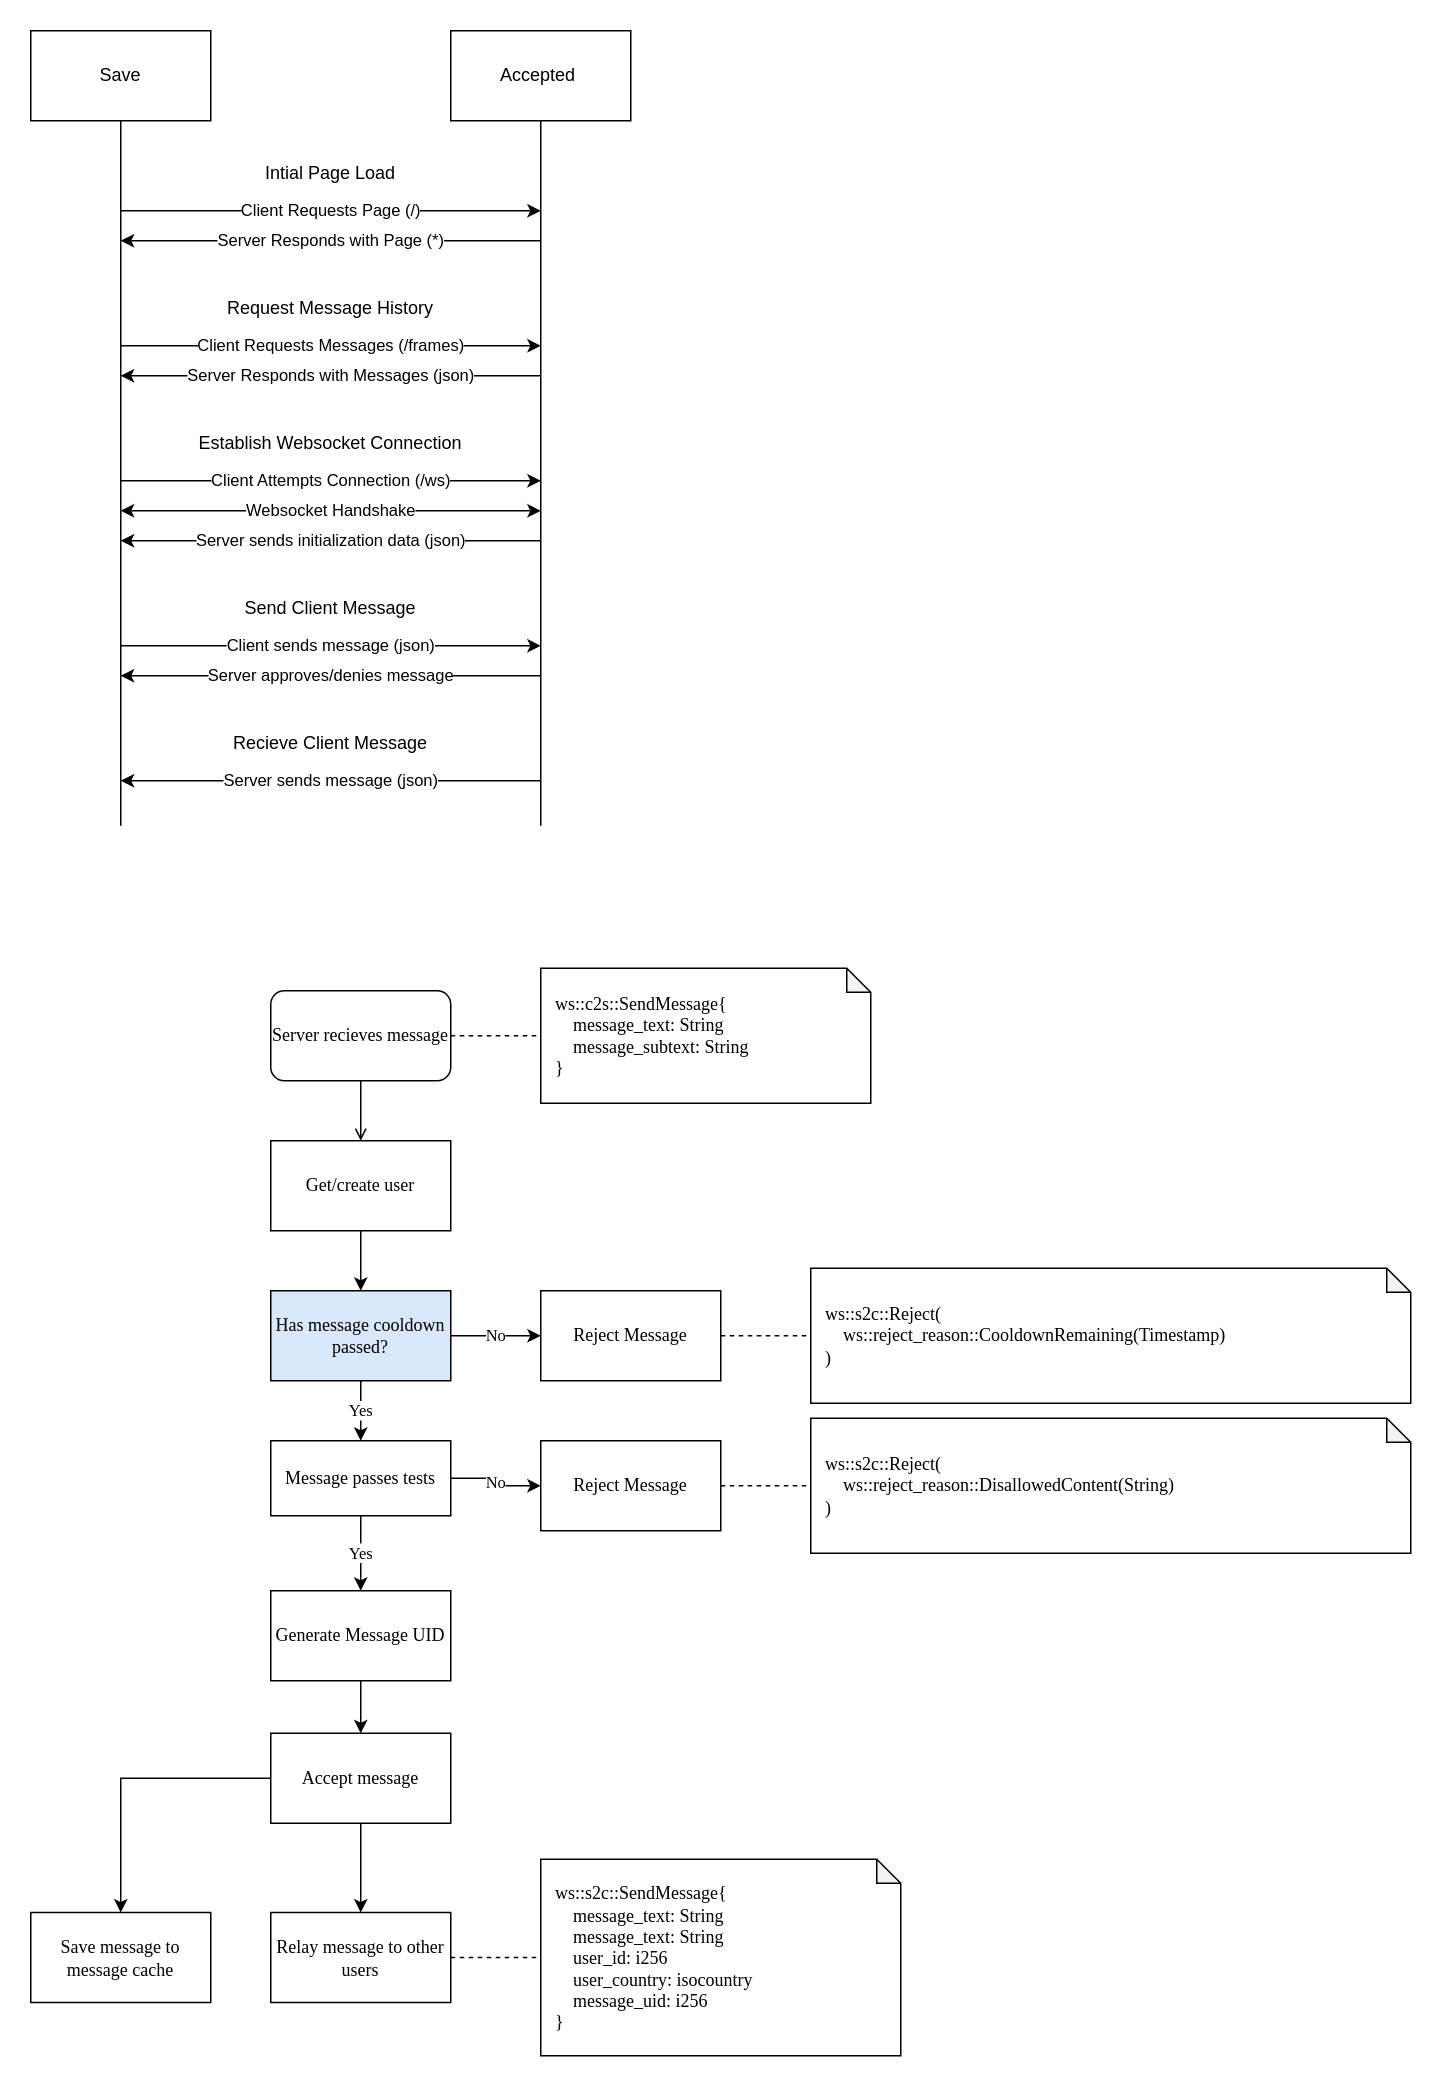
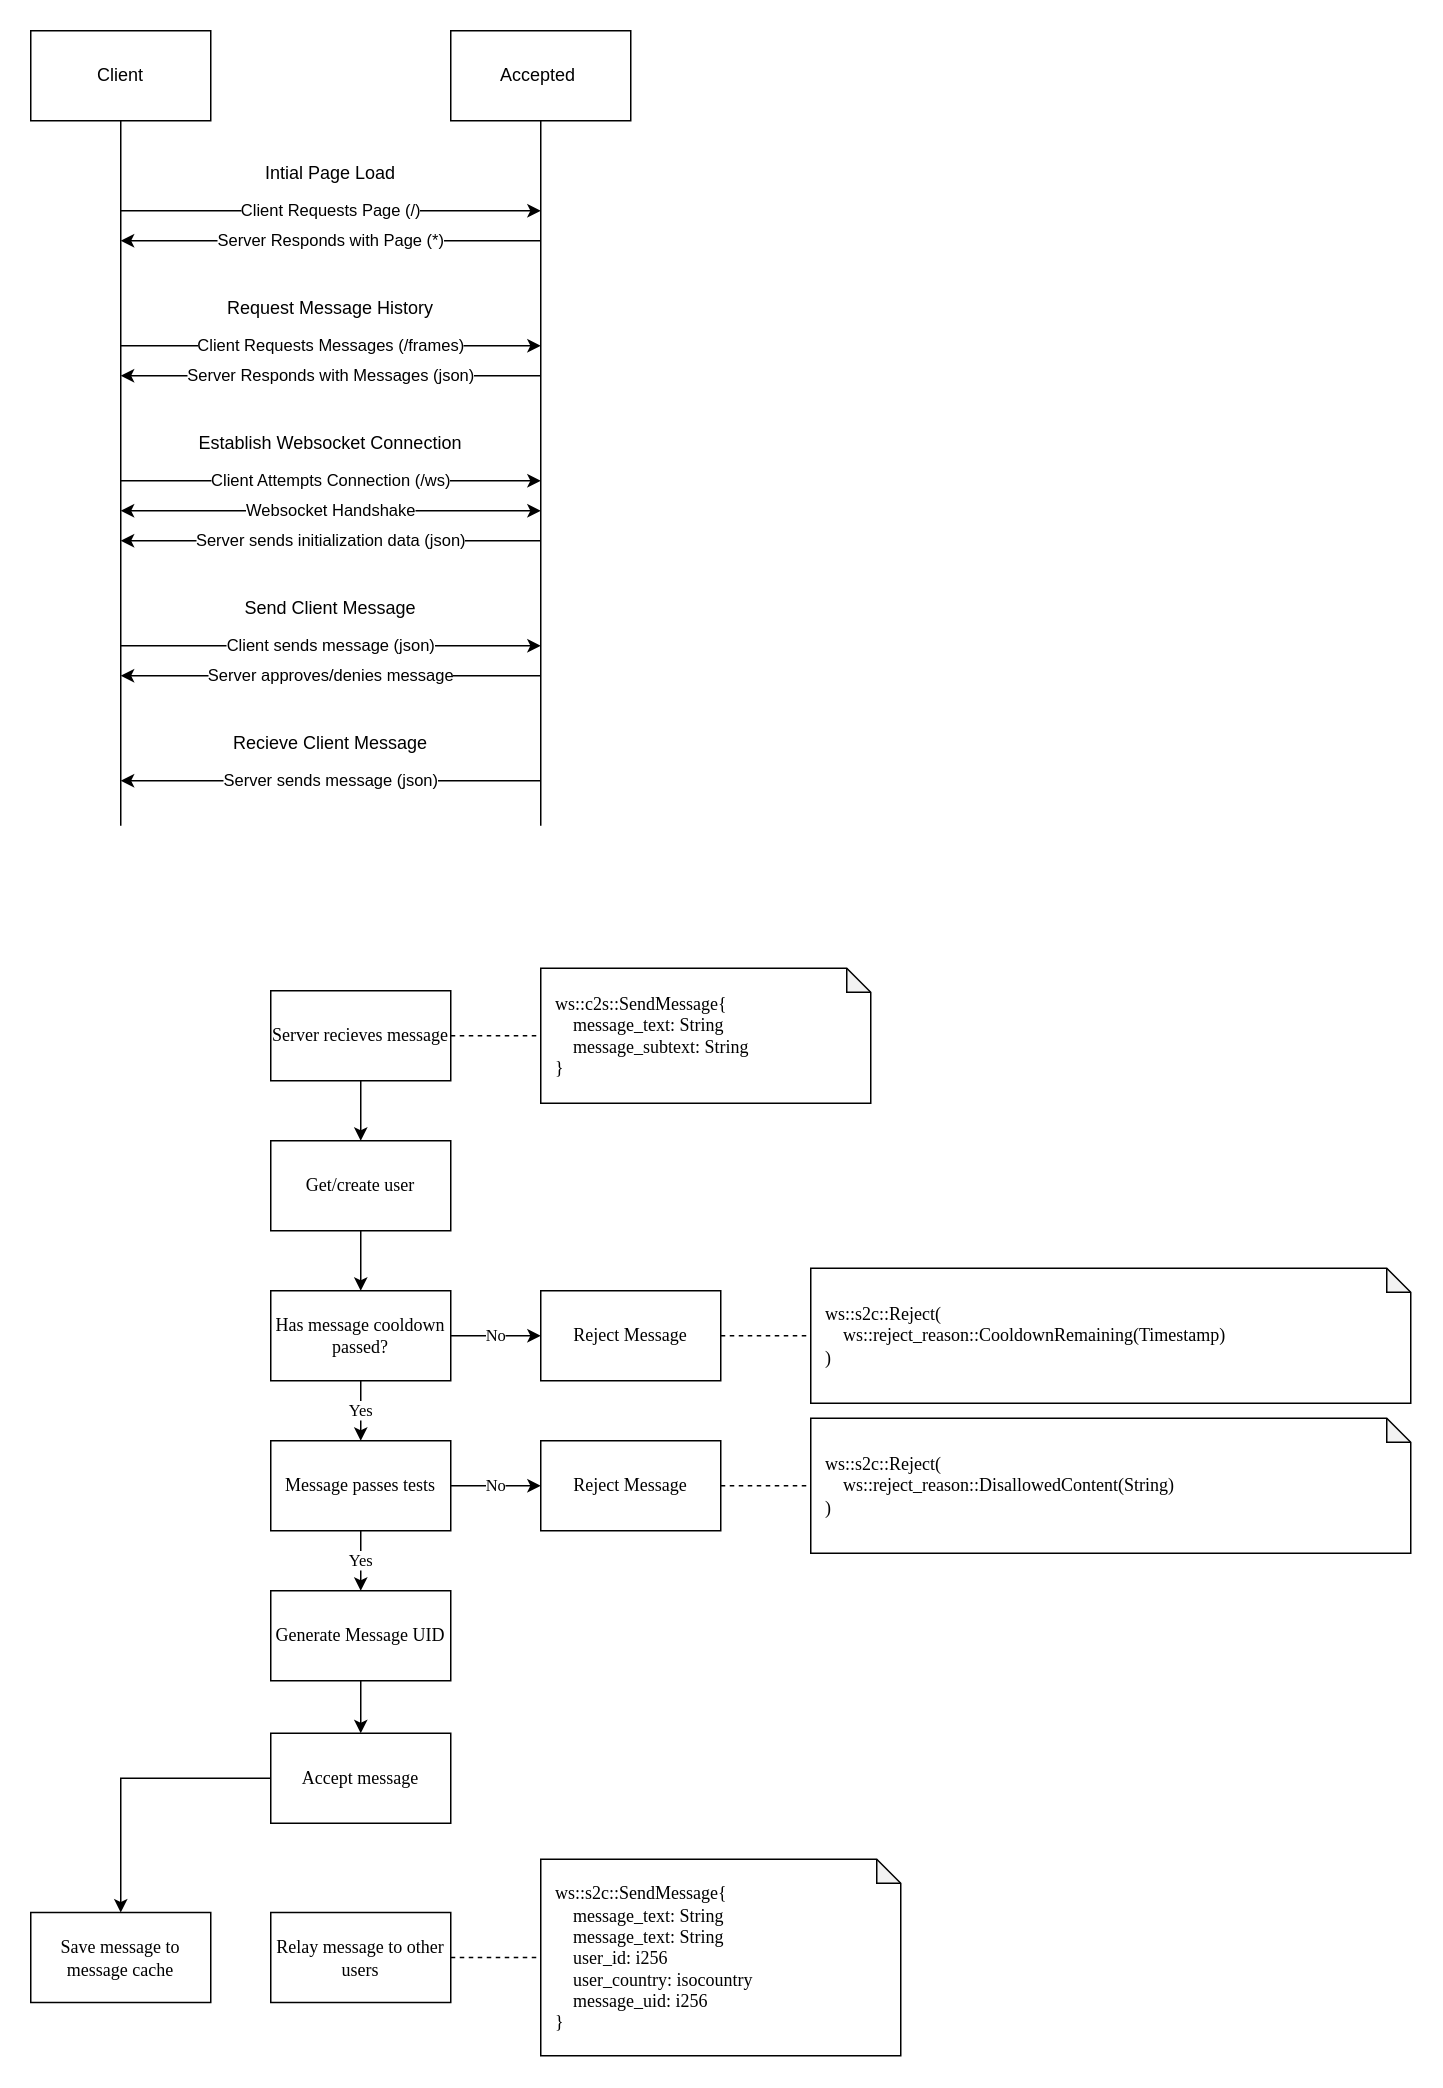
(121, 76) -> (121, 76)
(361, 1036) -> (361, 1036)
(361, 1131) -> (361, 1129)
(361, 1336) -> (361, 1336)
(361, 1478) -> (361, 1486)
(361, 1863) -> none
